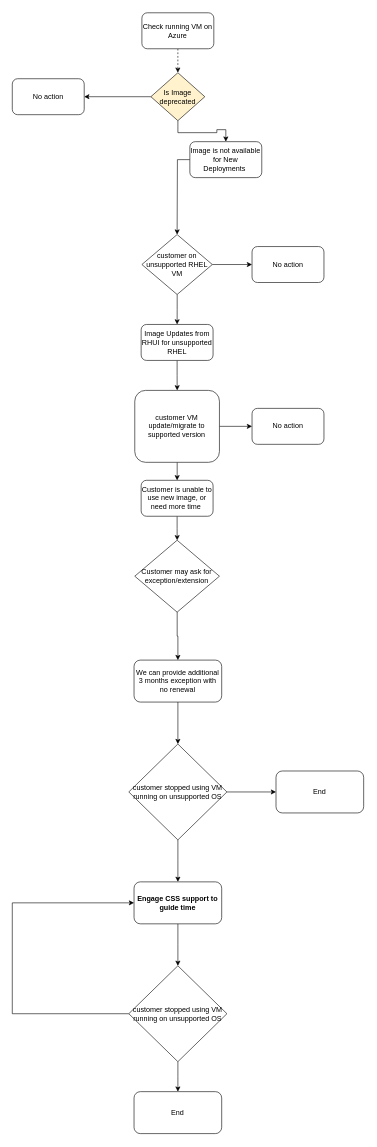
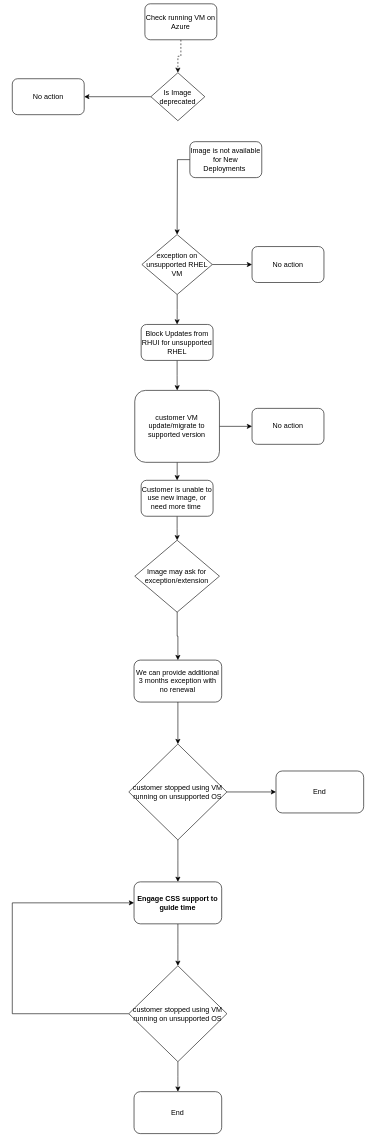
(178, 30) -> (181, 21)
(178, 96) -> (178, 96)
(206, 132) -> none
(177, 264) -> (177, 264)
(177, 342) -> (177, 342)
(177, 576) -> (177, 576)
